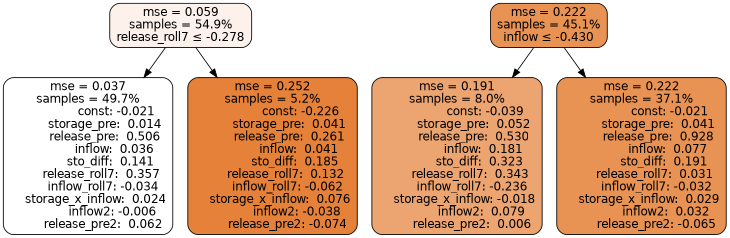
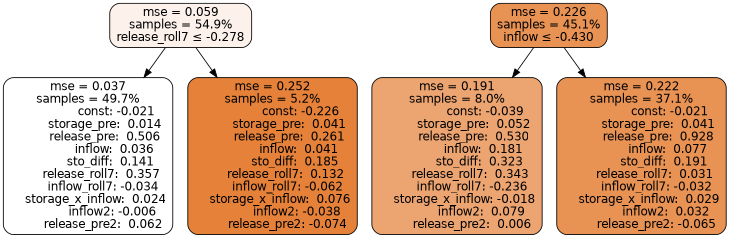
(549, 25) -> (549, 25)
